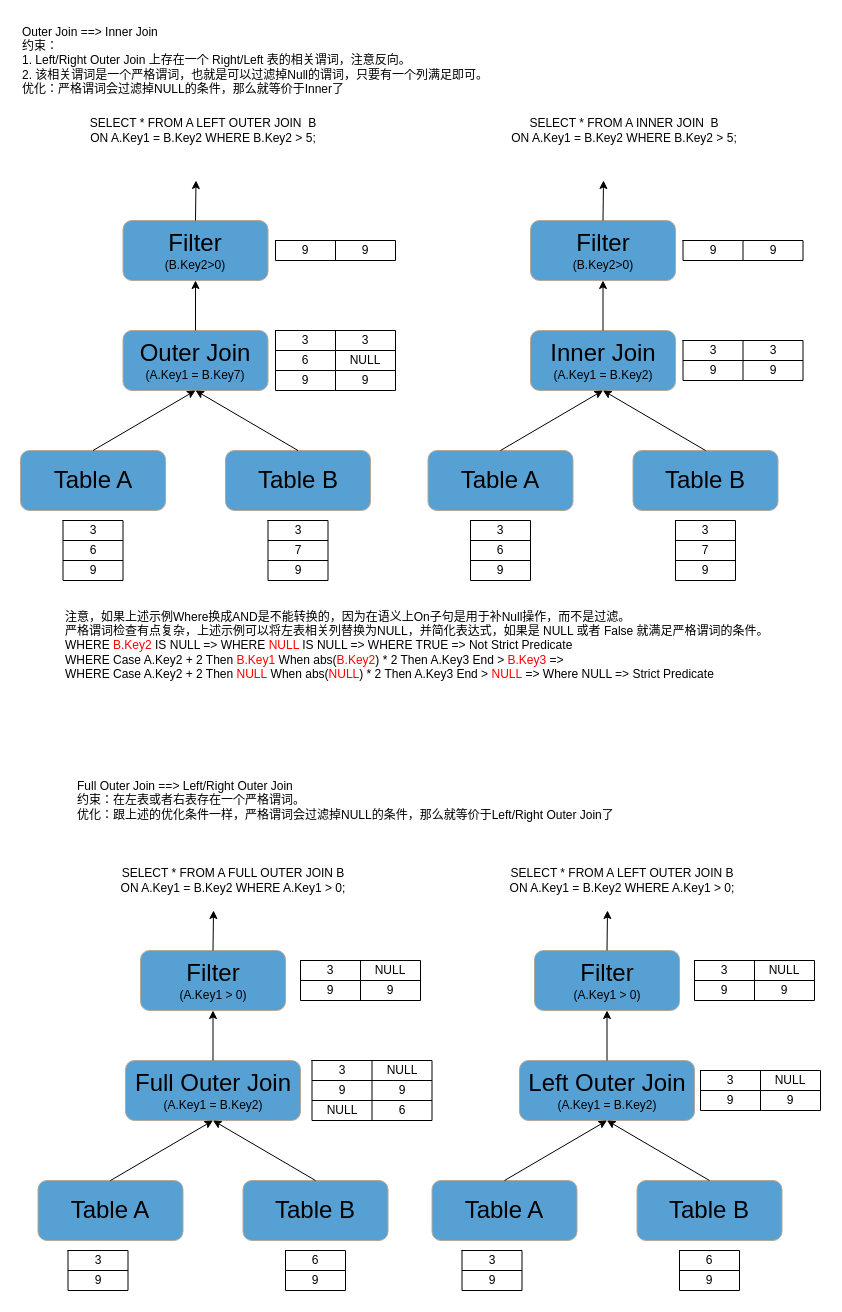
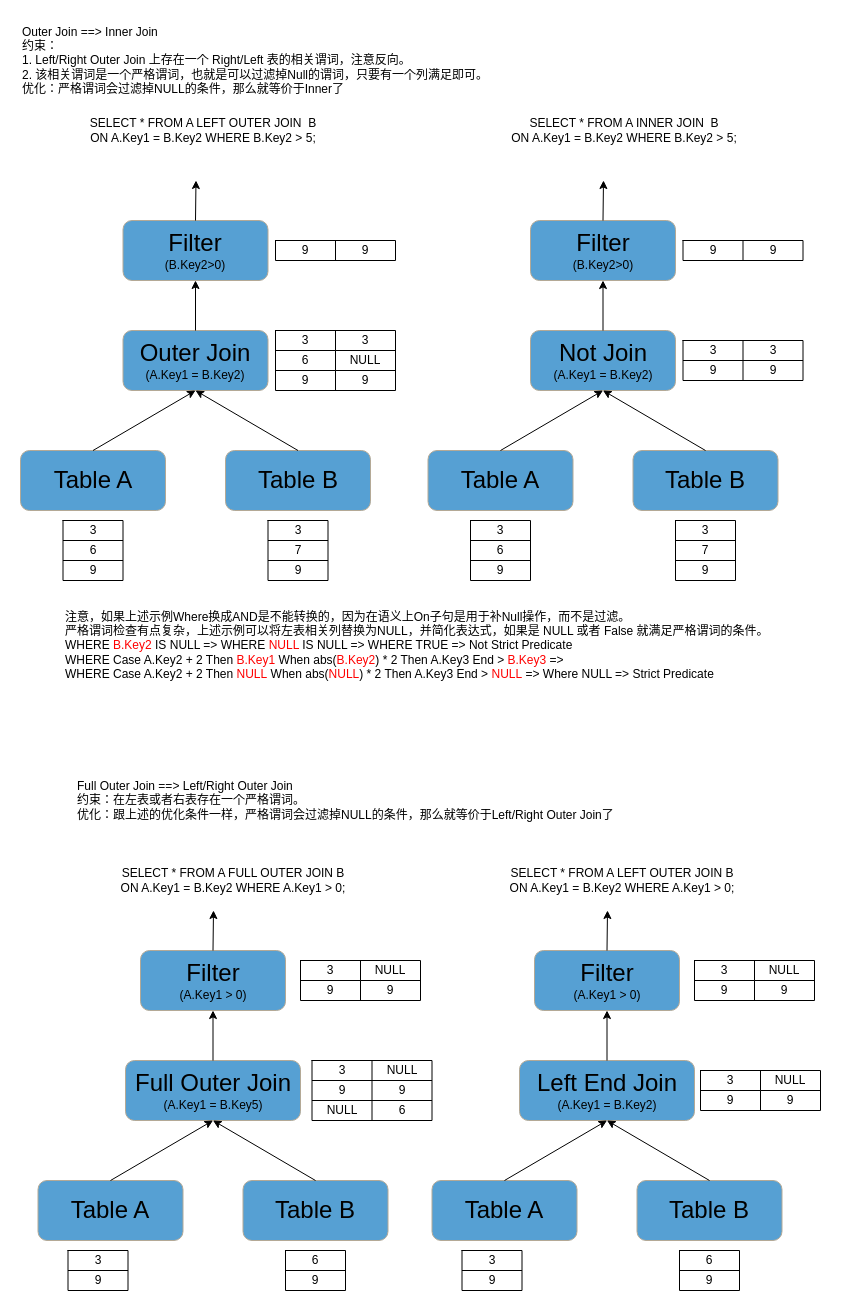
(196, 361) -> (196, 361)
(604, 361) -> (604, 361)
(214, 1091) -> (214, 1091)
(608, 1091) -> (608, 1091)
